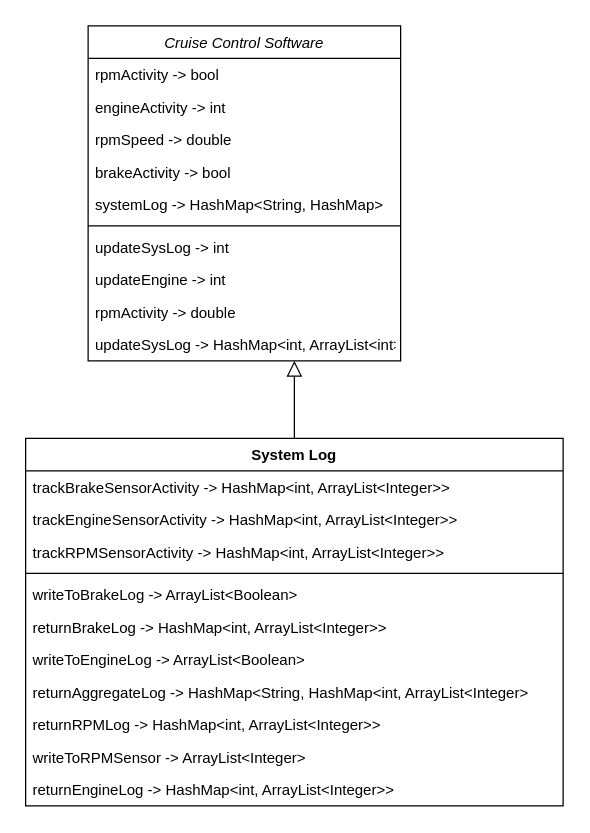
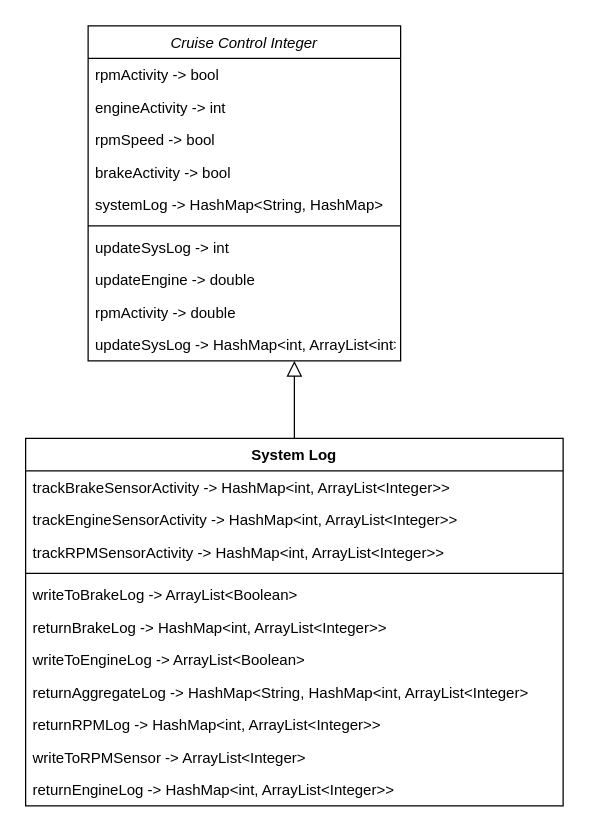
(244, 43) -> (244, 43)
(165, 140) -> (156, 140)
(167, 280) -> (180, 280)
